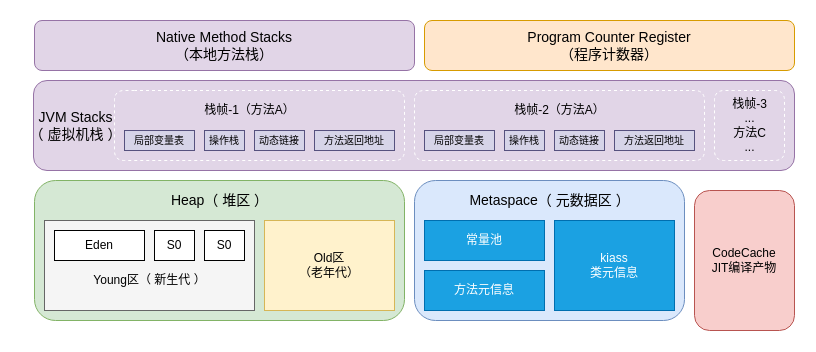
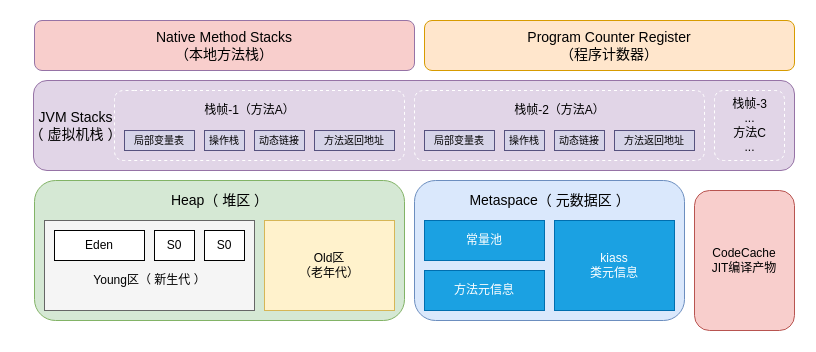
(225, 46) -> (225, 46)
